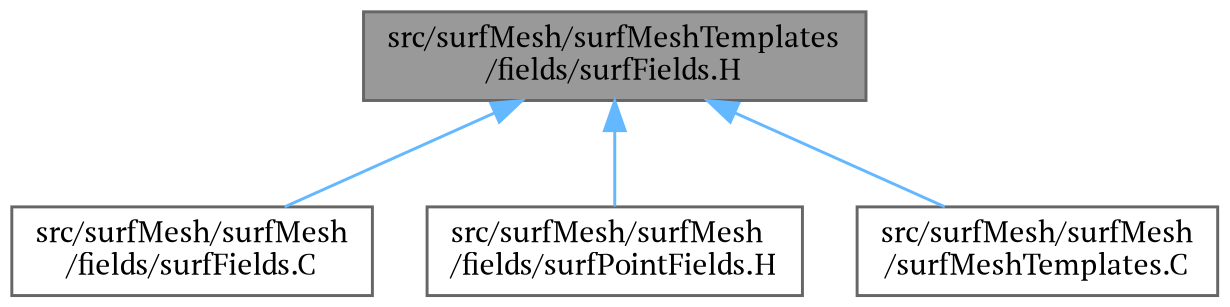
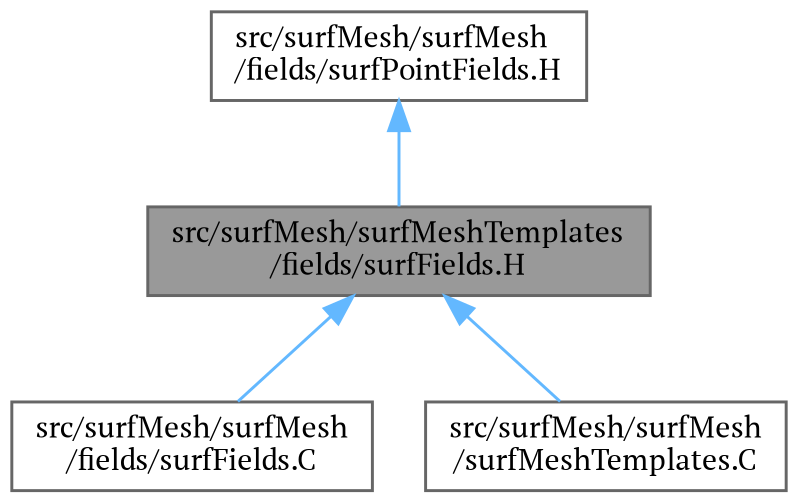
(615, 169) -> (399, 169)
